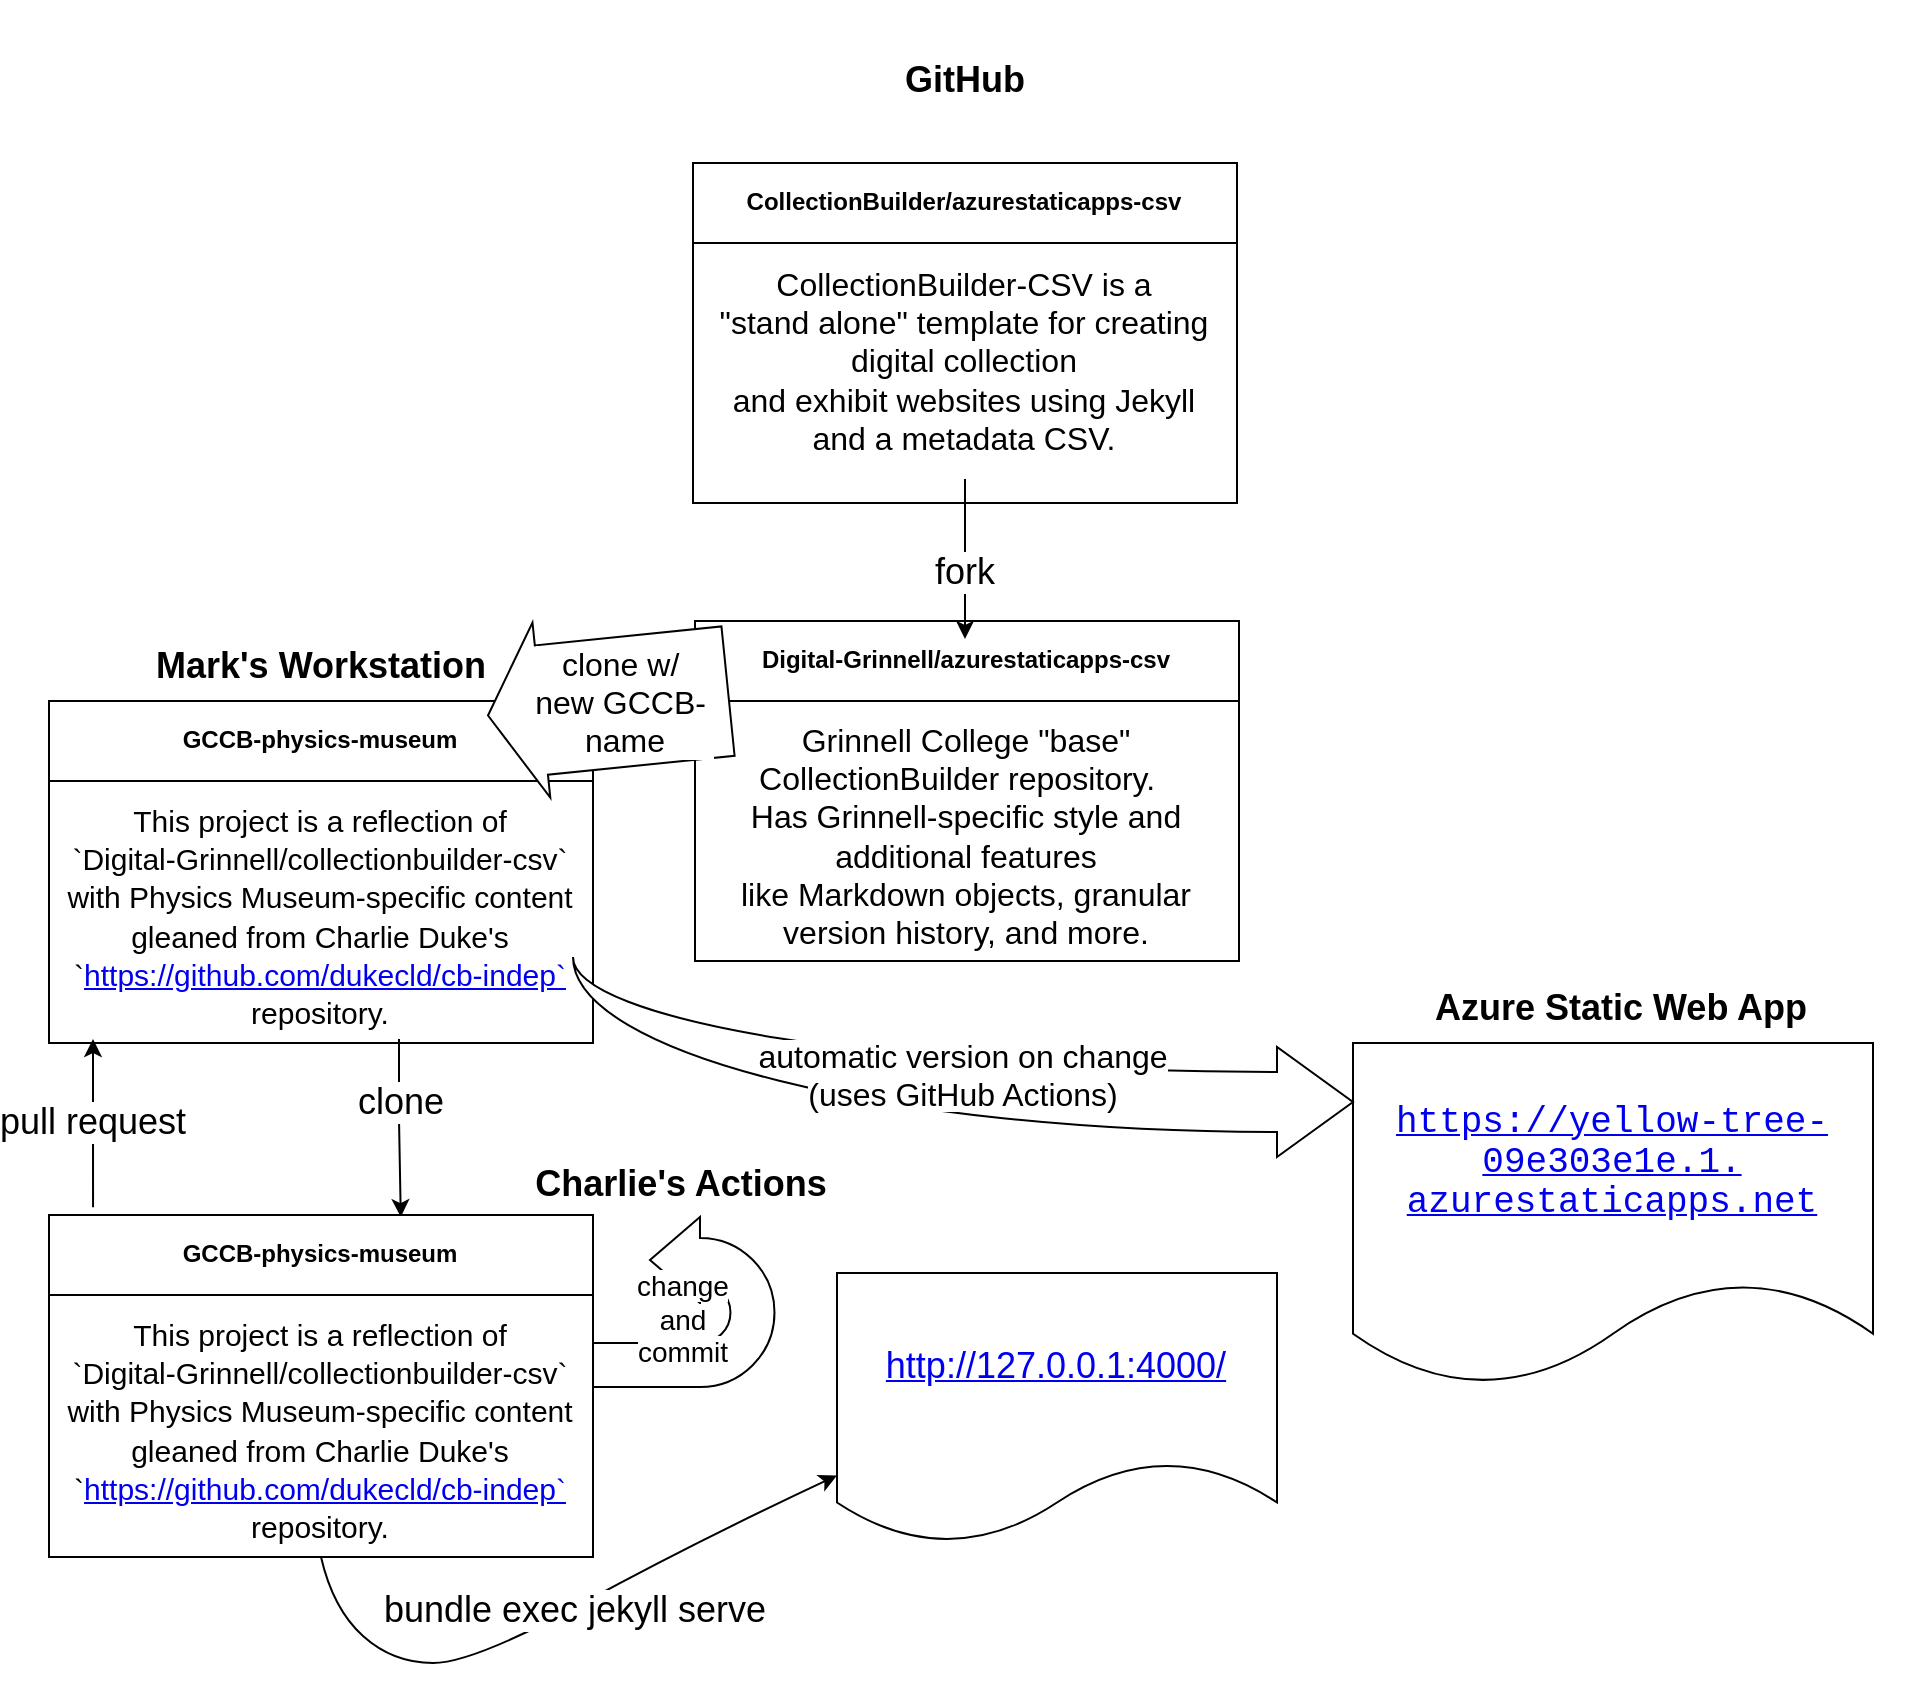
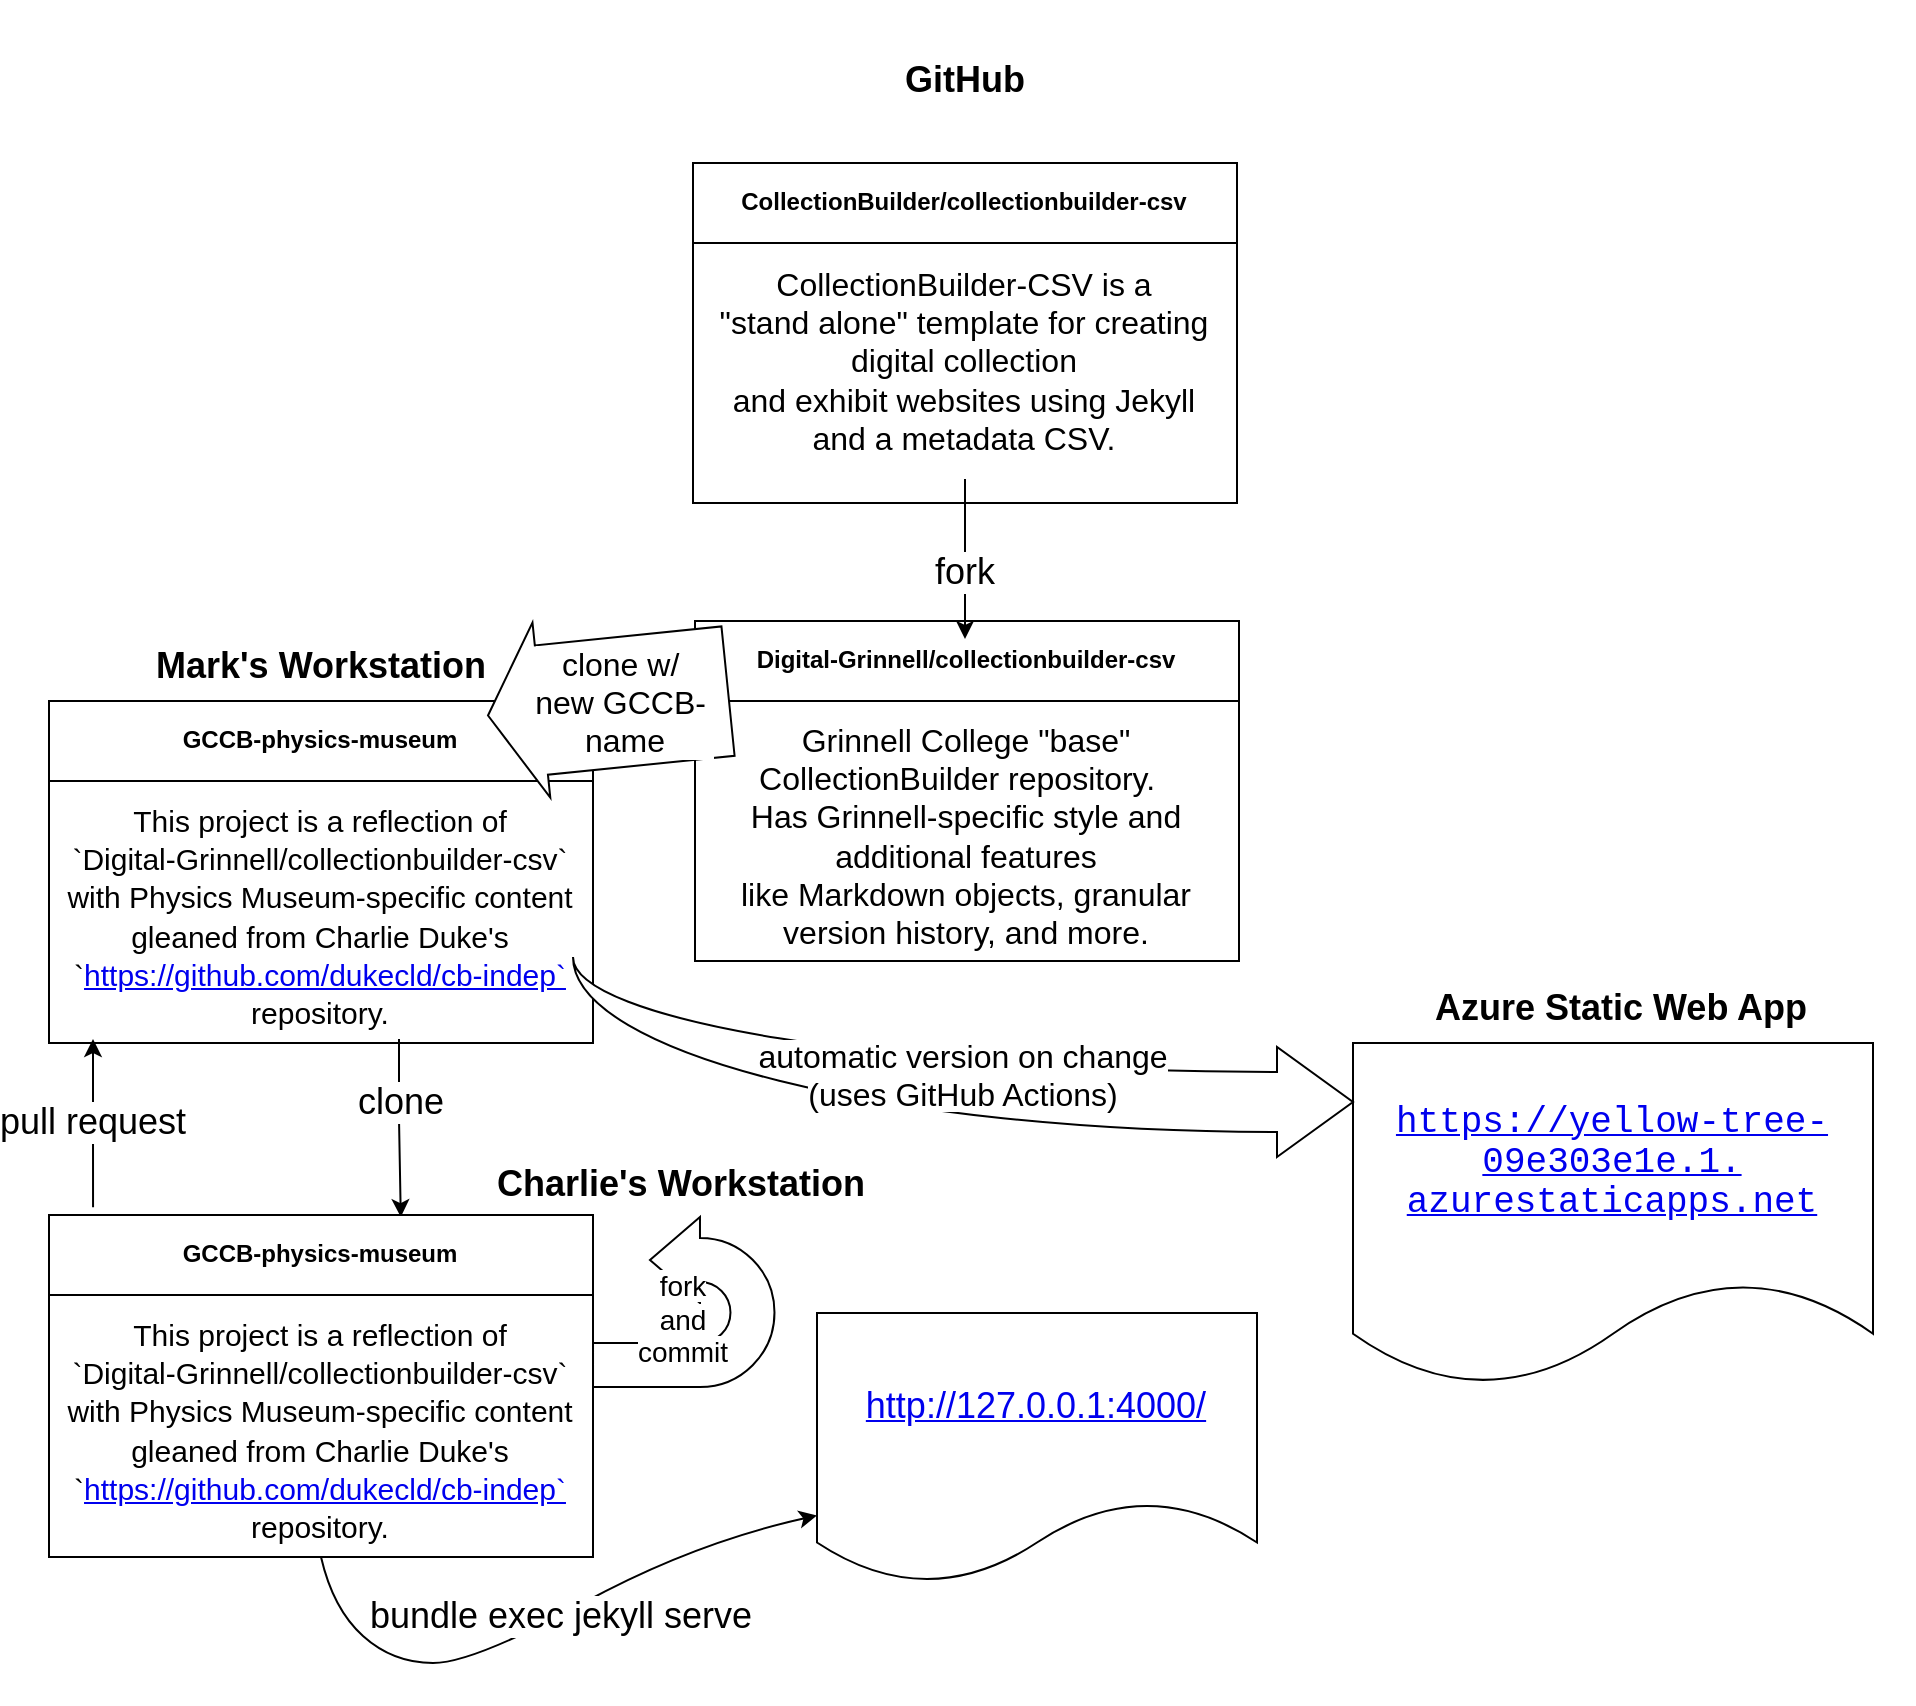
(965, 203) -> (965, 203)
(967, 661) -> (967, 661)
(682, 1185) -> (682, 1185)
(684, 1303) -> (684, 1303)
(1057, 1408) -> (1037, 1448)
